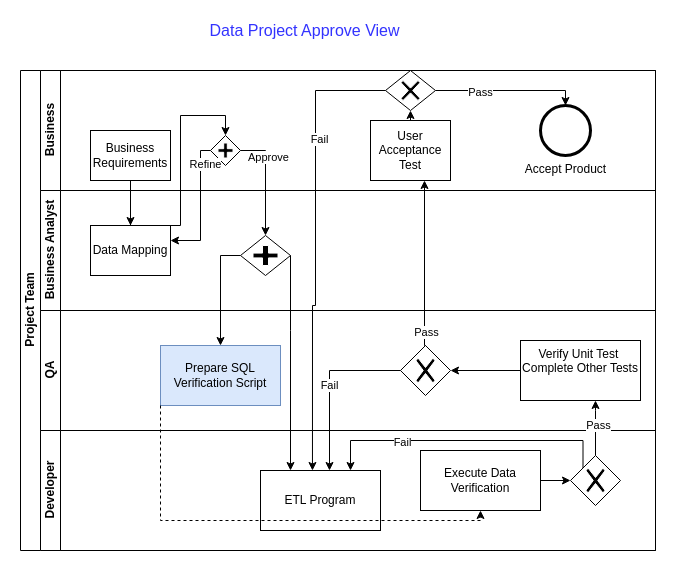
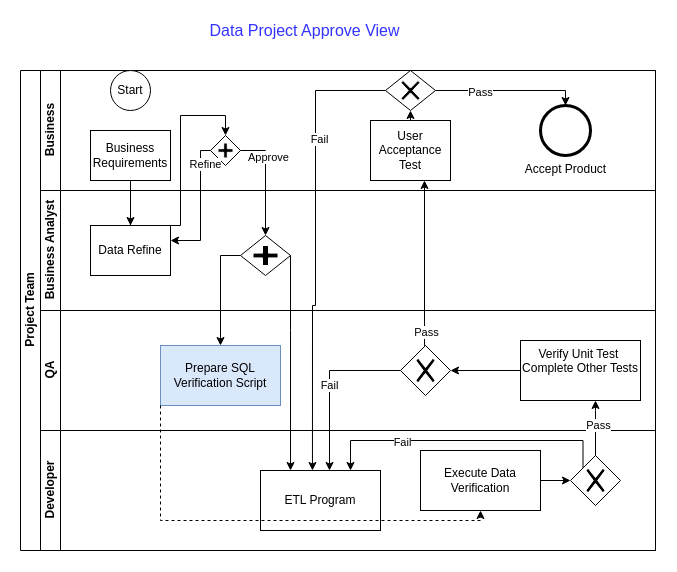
none -> (131, 91)
(131, 251) -> (131, 251)
